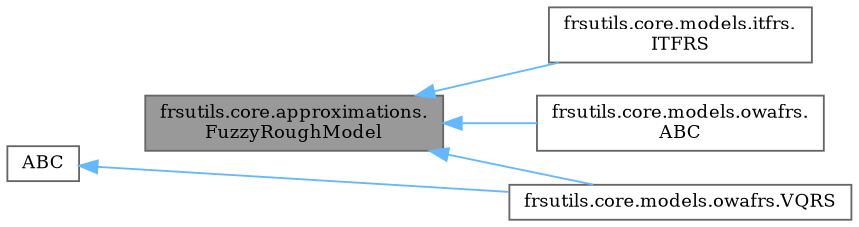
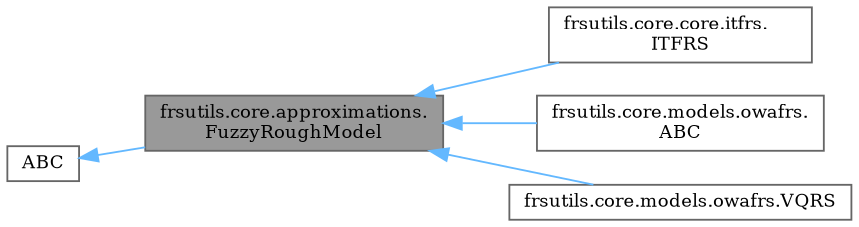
(680, 35) -> (680, 35)
(303, 179) -> (121, 151)
